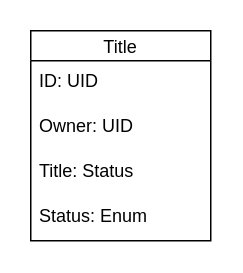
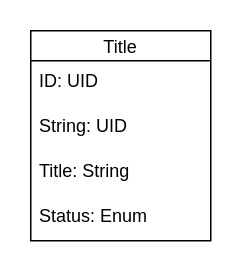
(85, 126) -> (87, 126)
(95, 171) -> (93, 171)
